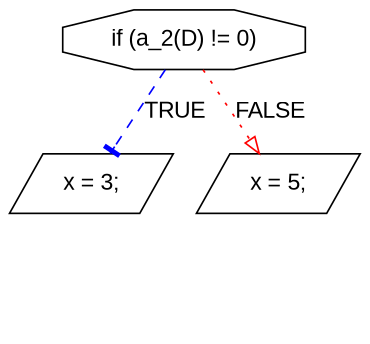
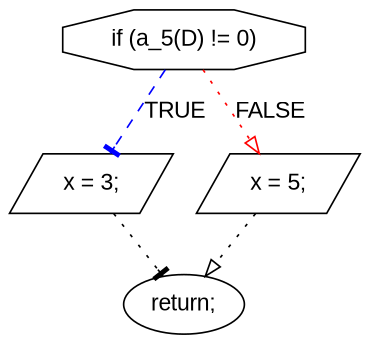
(184, 40) -> (184, 40)
none -> (184, 304)
